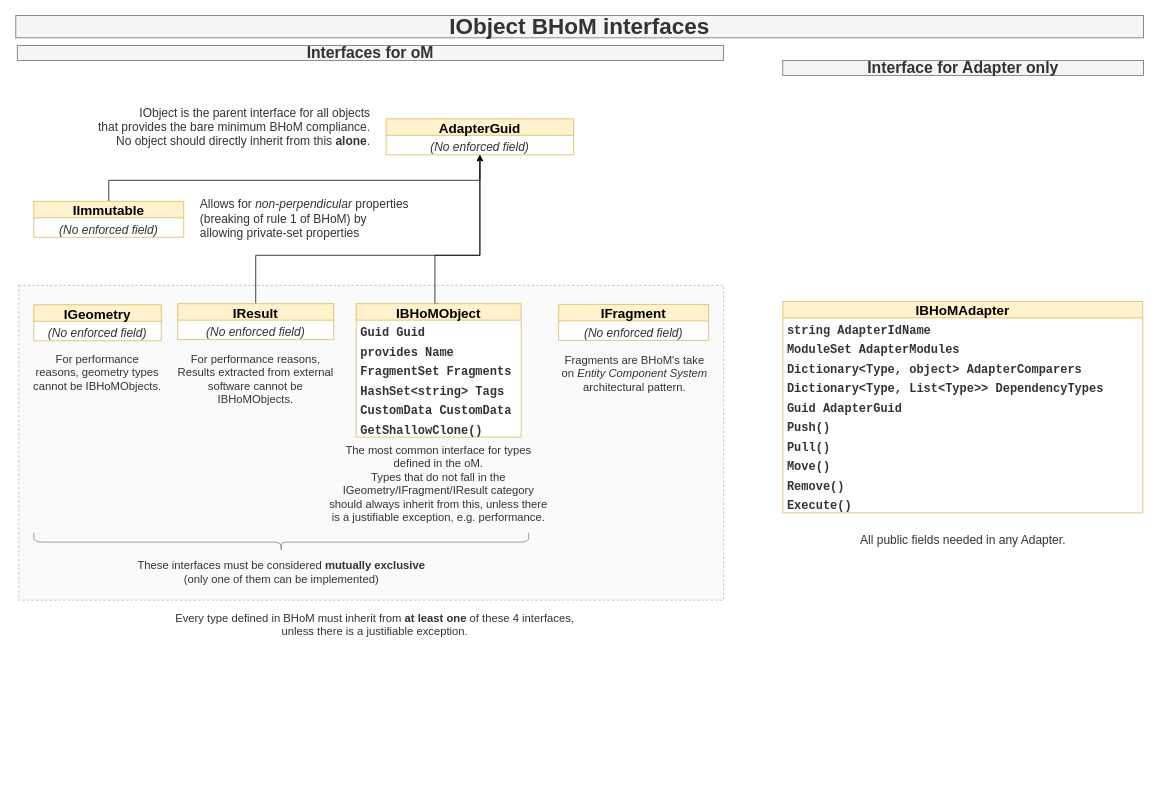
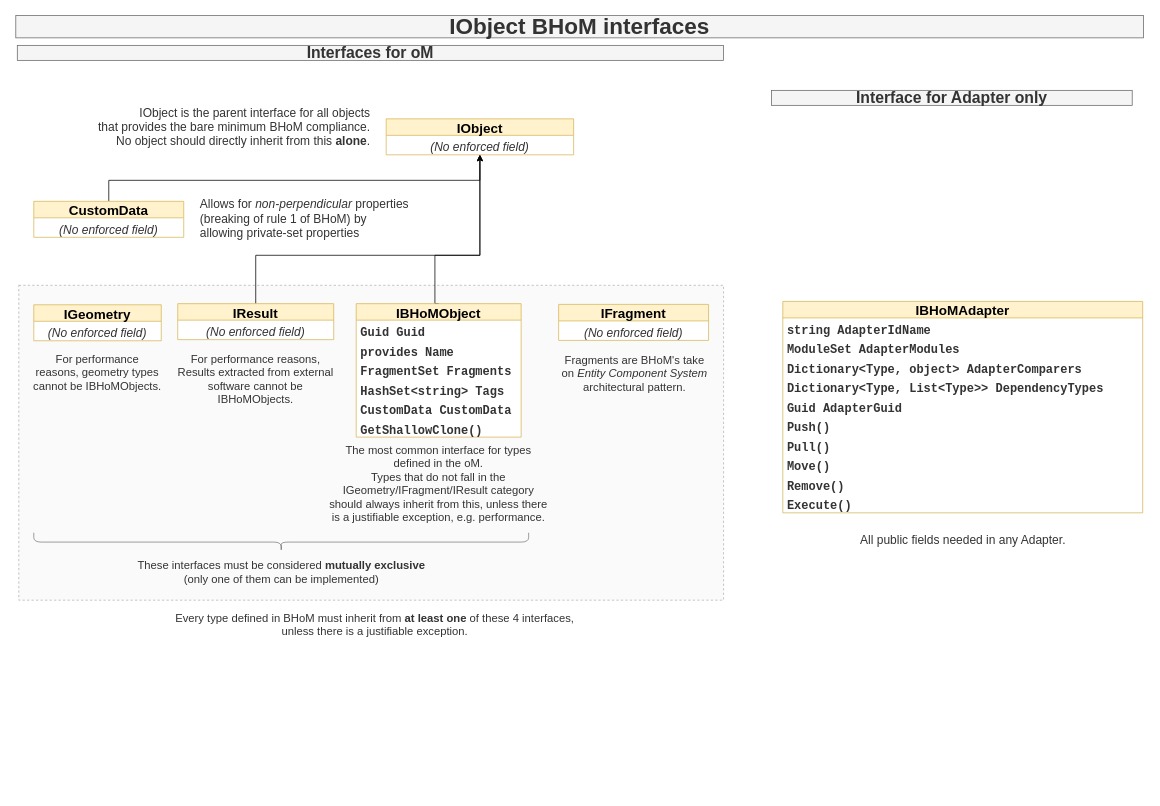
(963, 68) -> (952, 98)
(479, 128) -> (479, 128)
(108, 211) -> (108, 211)
